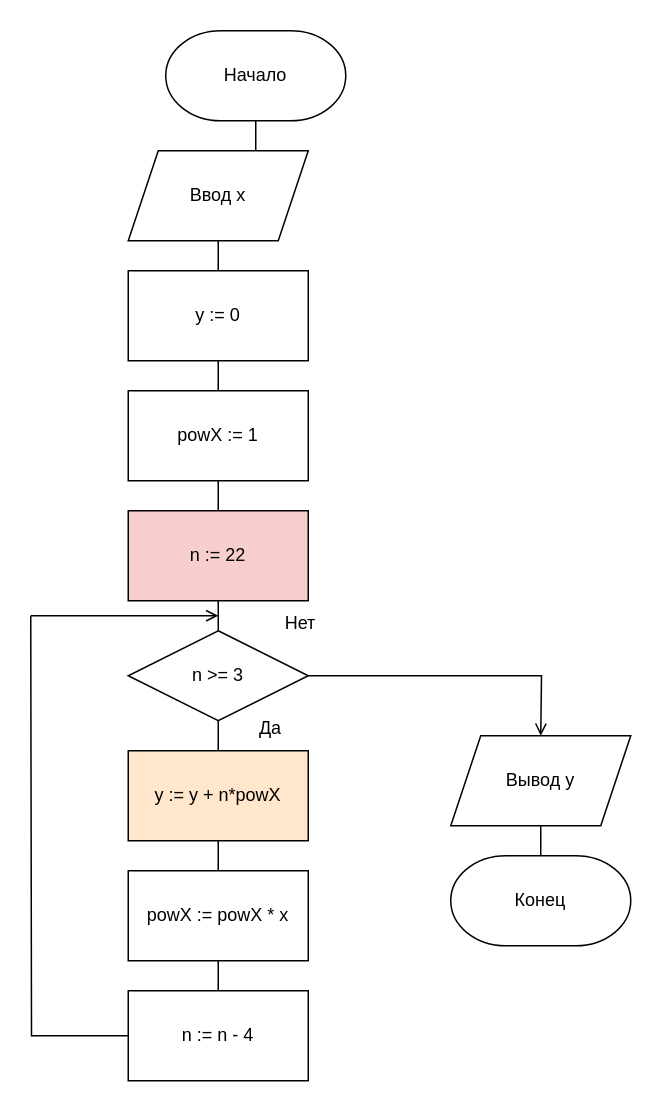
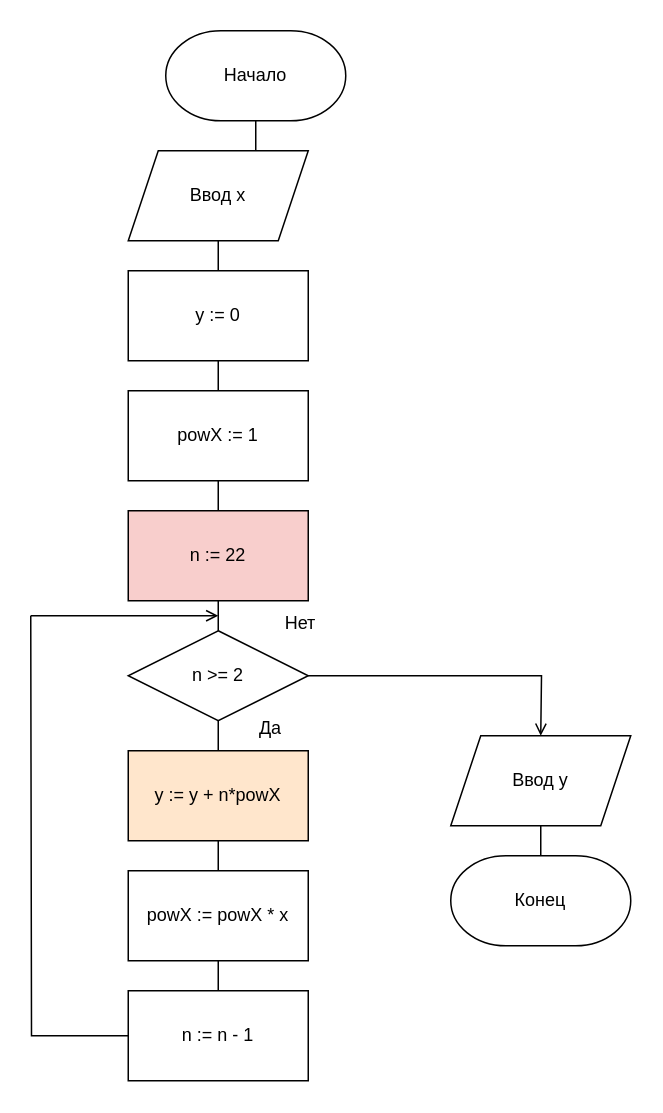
(218, 676) -> (218, 676)
(541, 781) -> (541, 781)
(218, 1036) -> (218, 1036)
